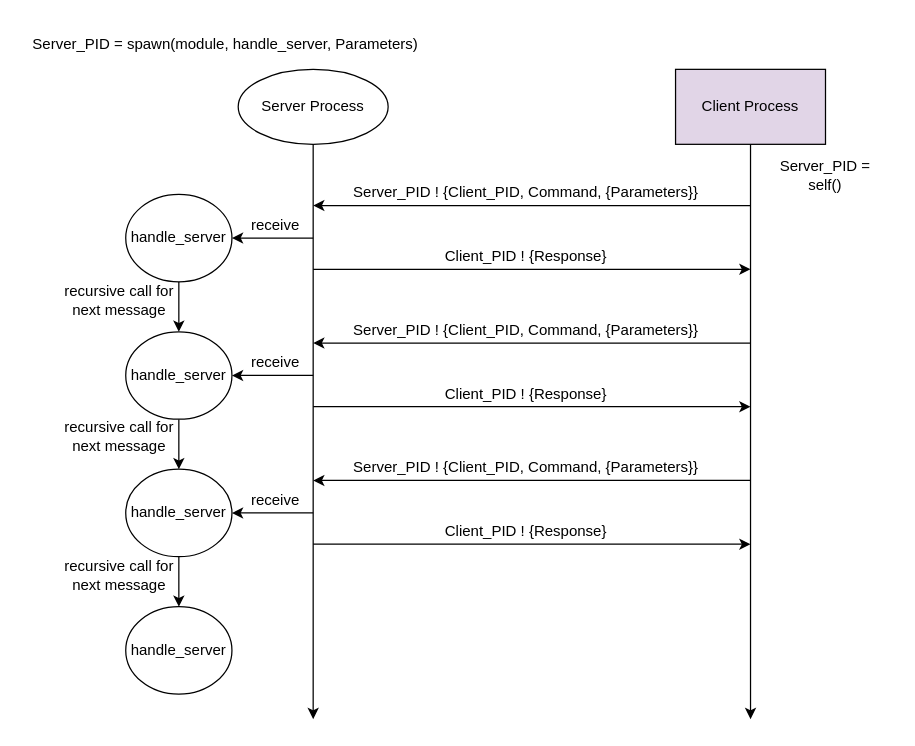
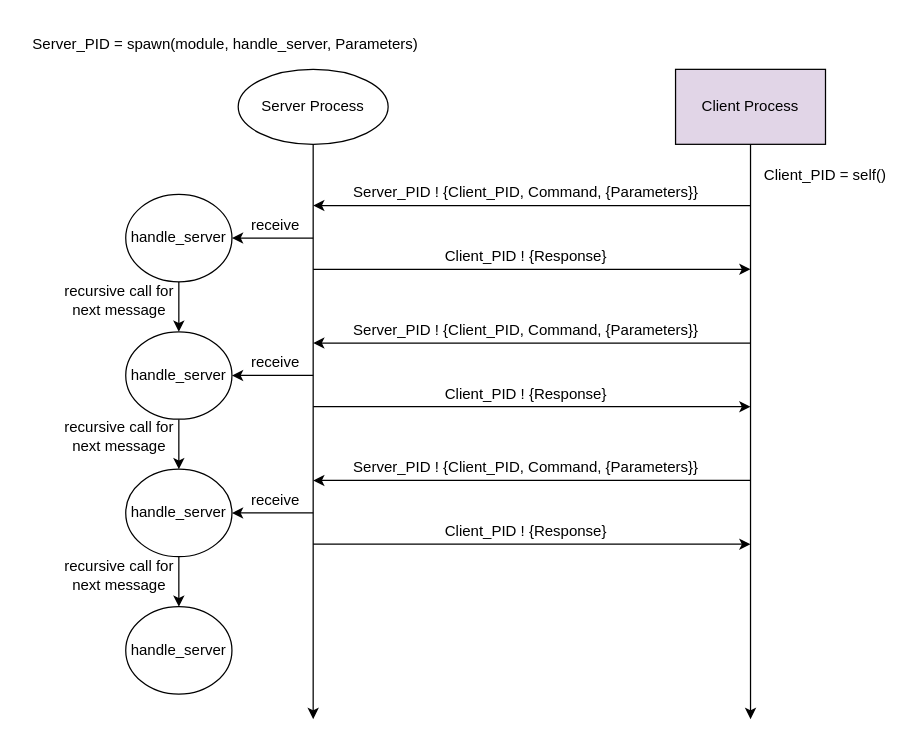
(826, 176) -> (826, 176)
